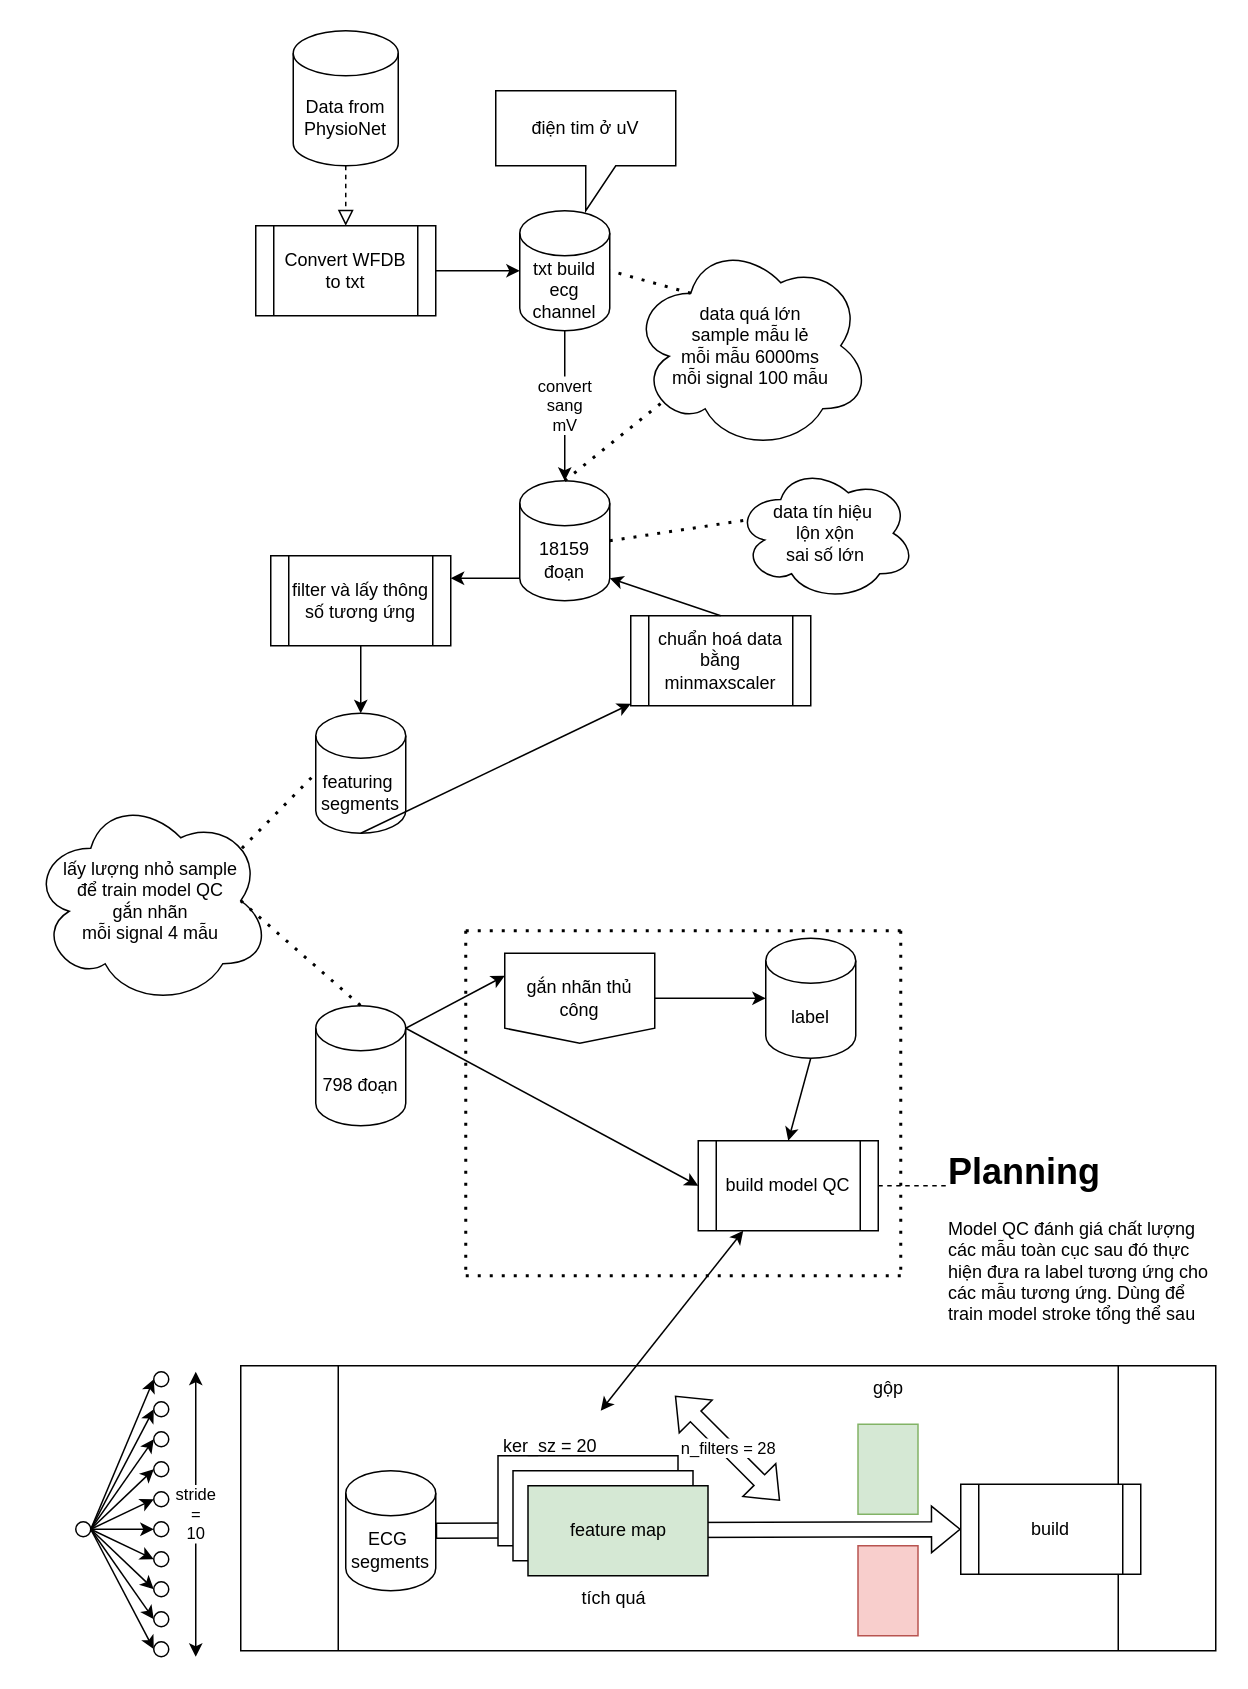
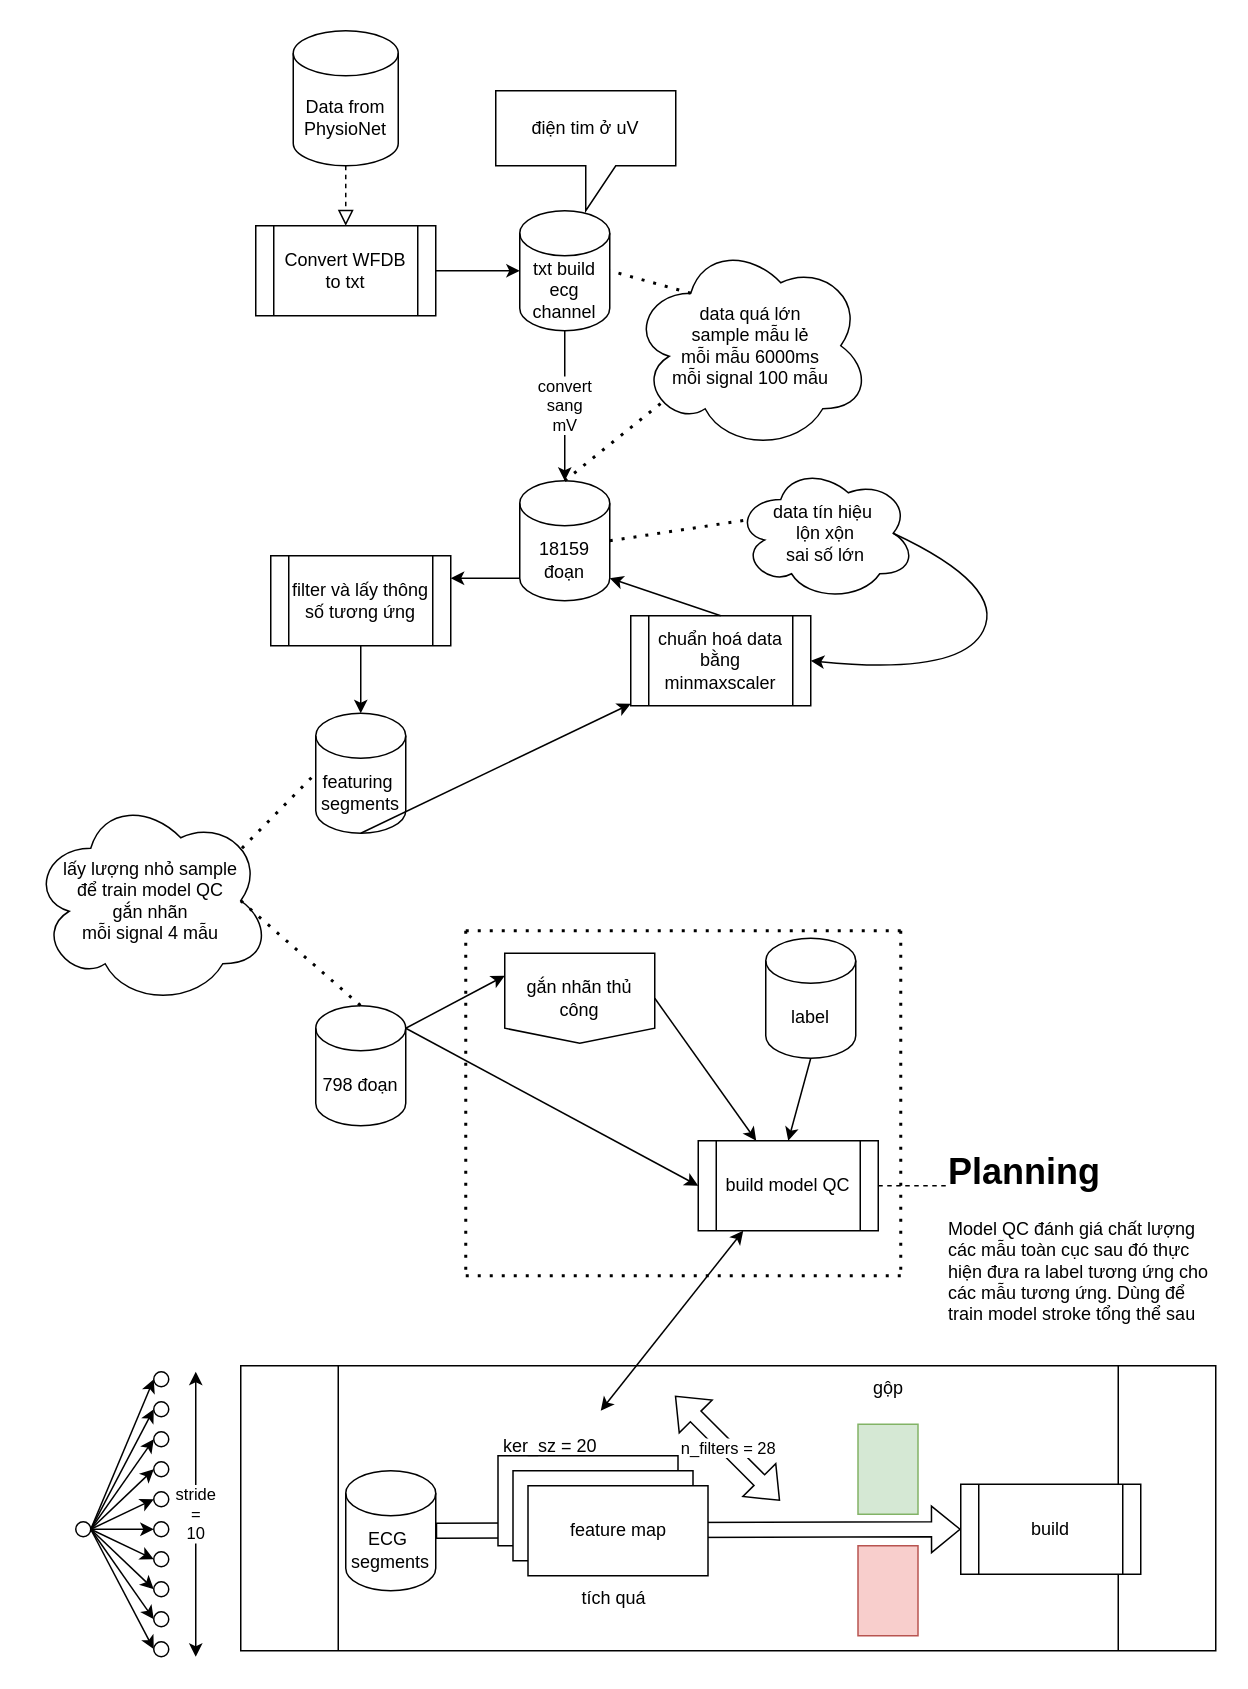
none -> (974, 643)
(705, 998) -> (702, 1065)
(618, 1531) -> (618, 1531)
